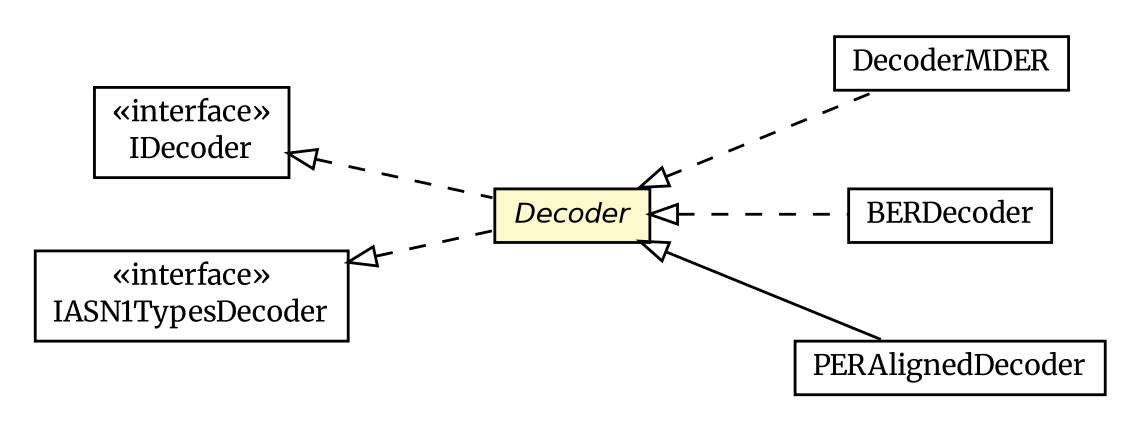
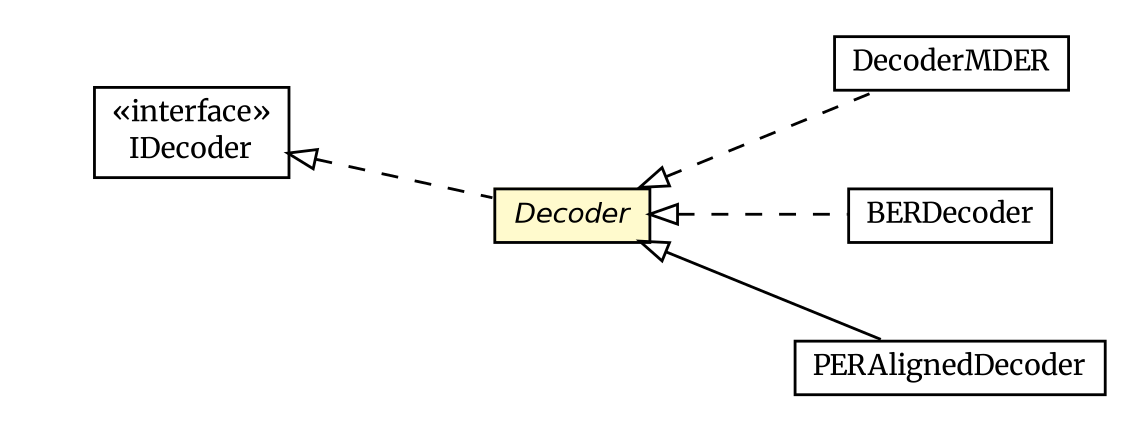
(190, 296) -> none
